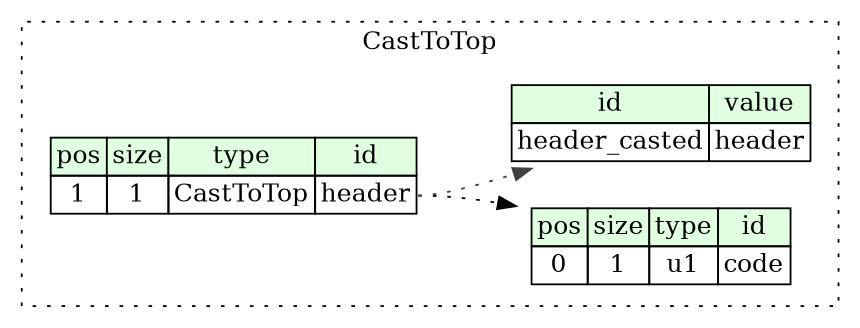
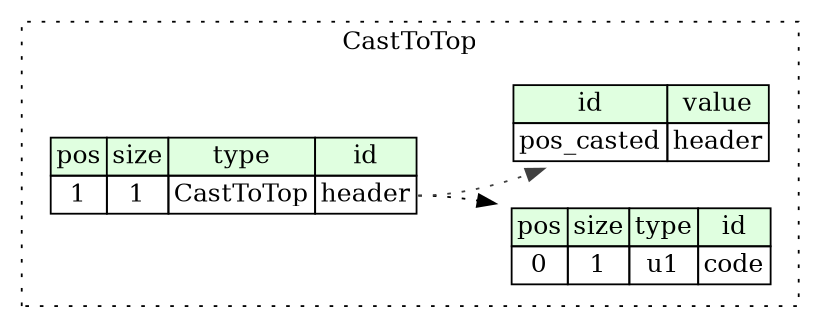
(610, 141) -> (590, 141)
